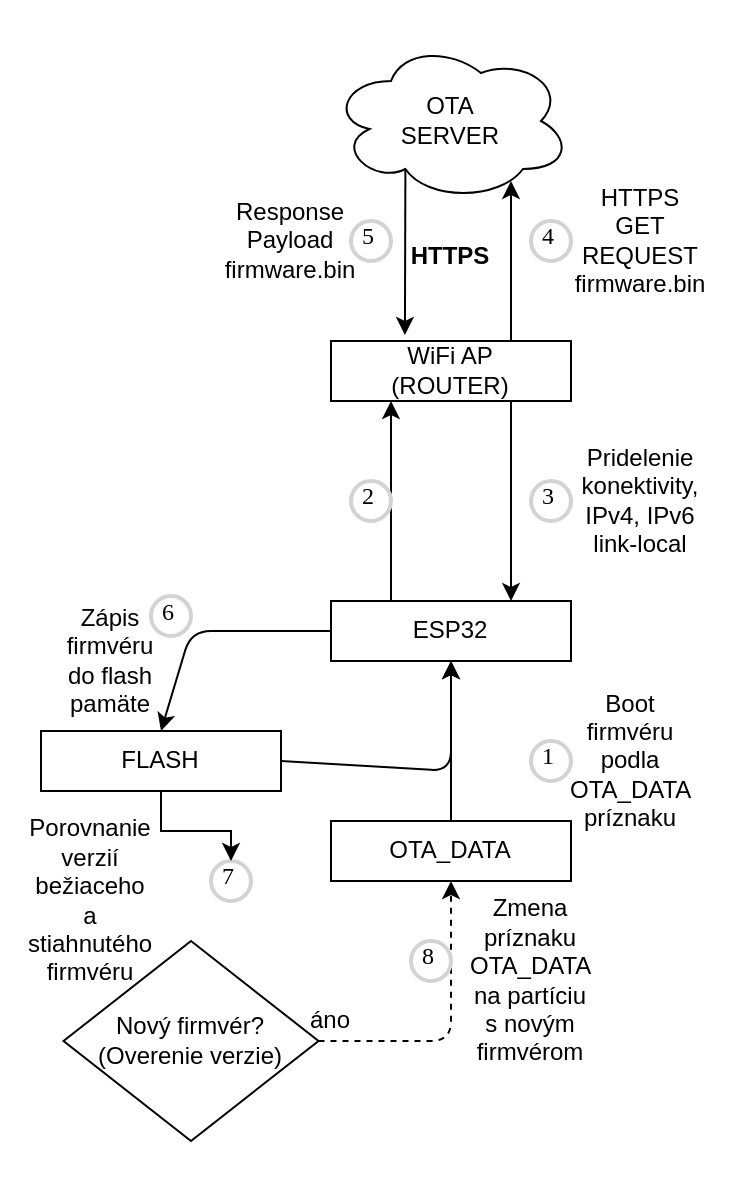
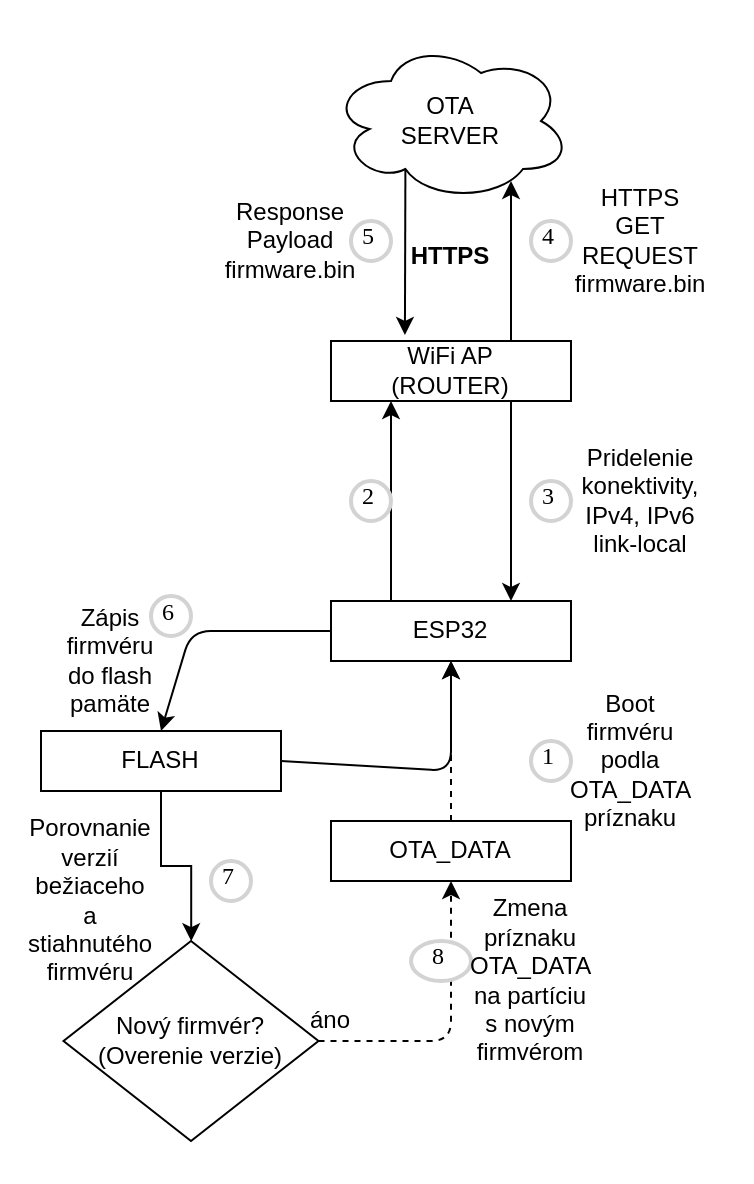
(451, 790) -> (451, 790)
(203, 831) -> (188, 866)
(431, 961) -> (441, 961)
